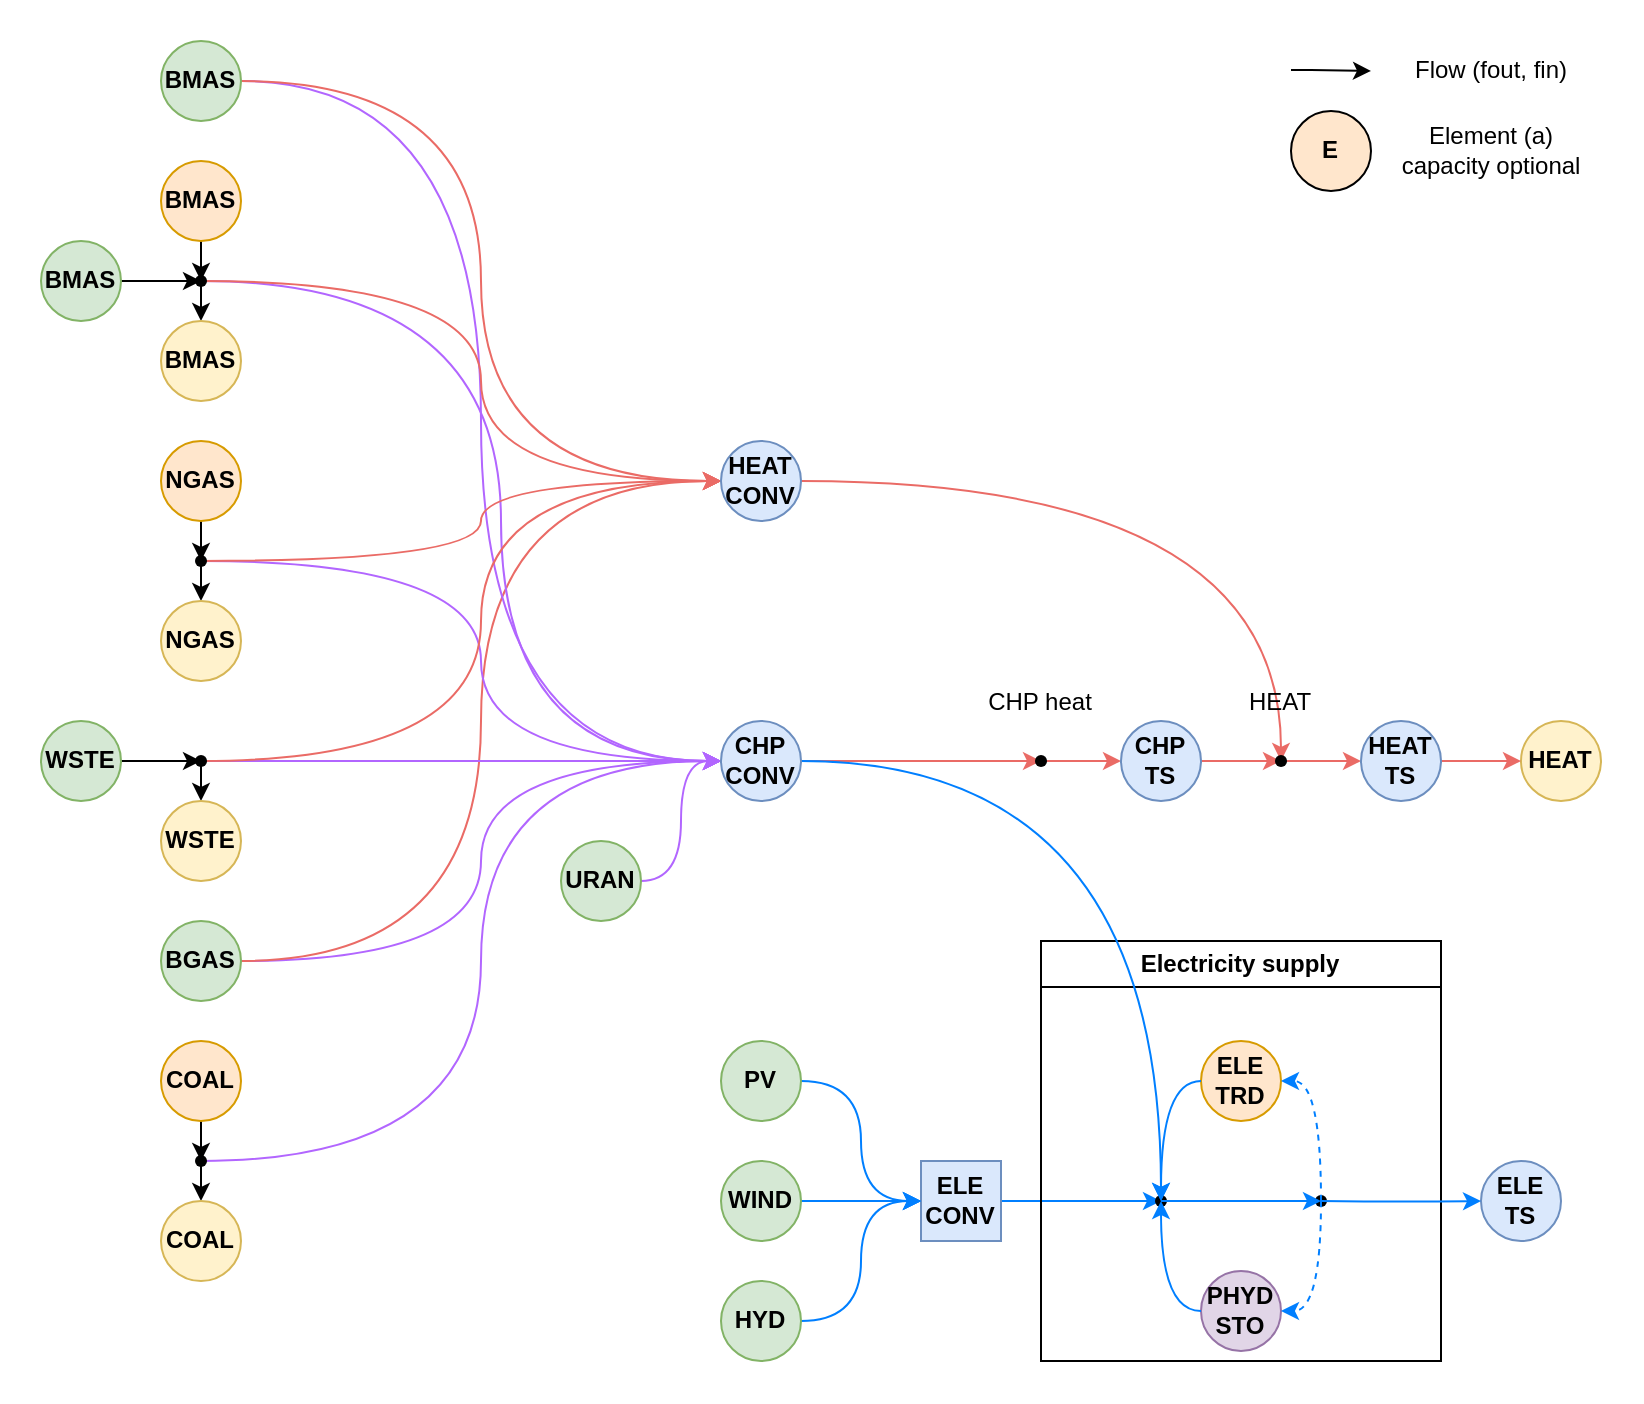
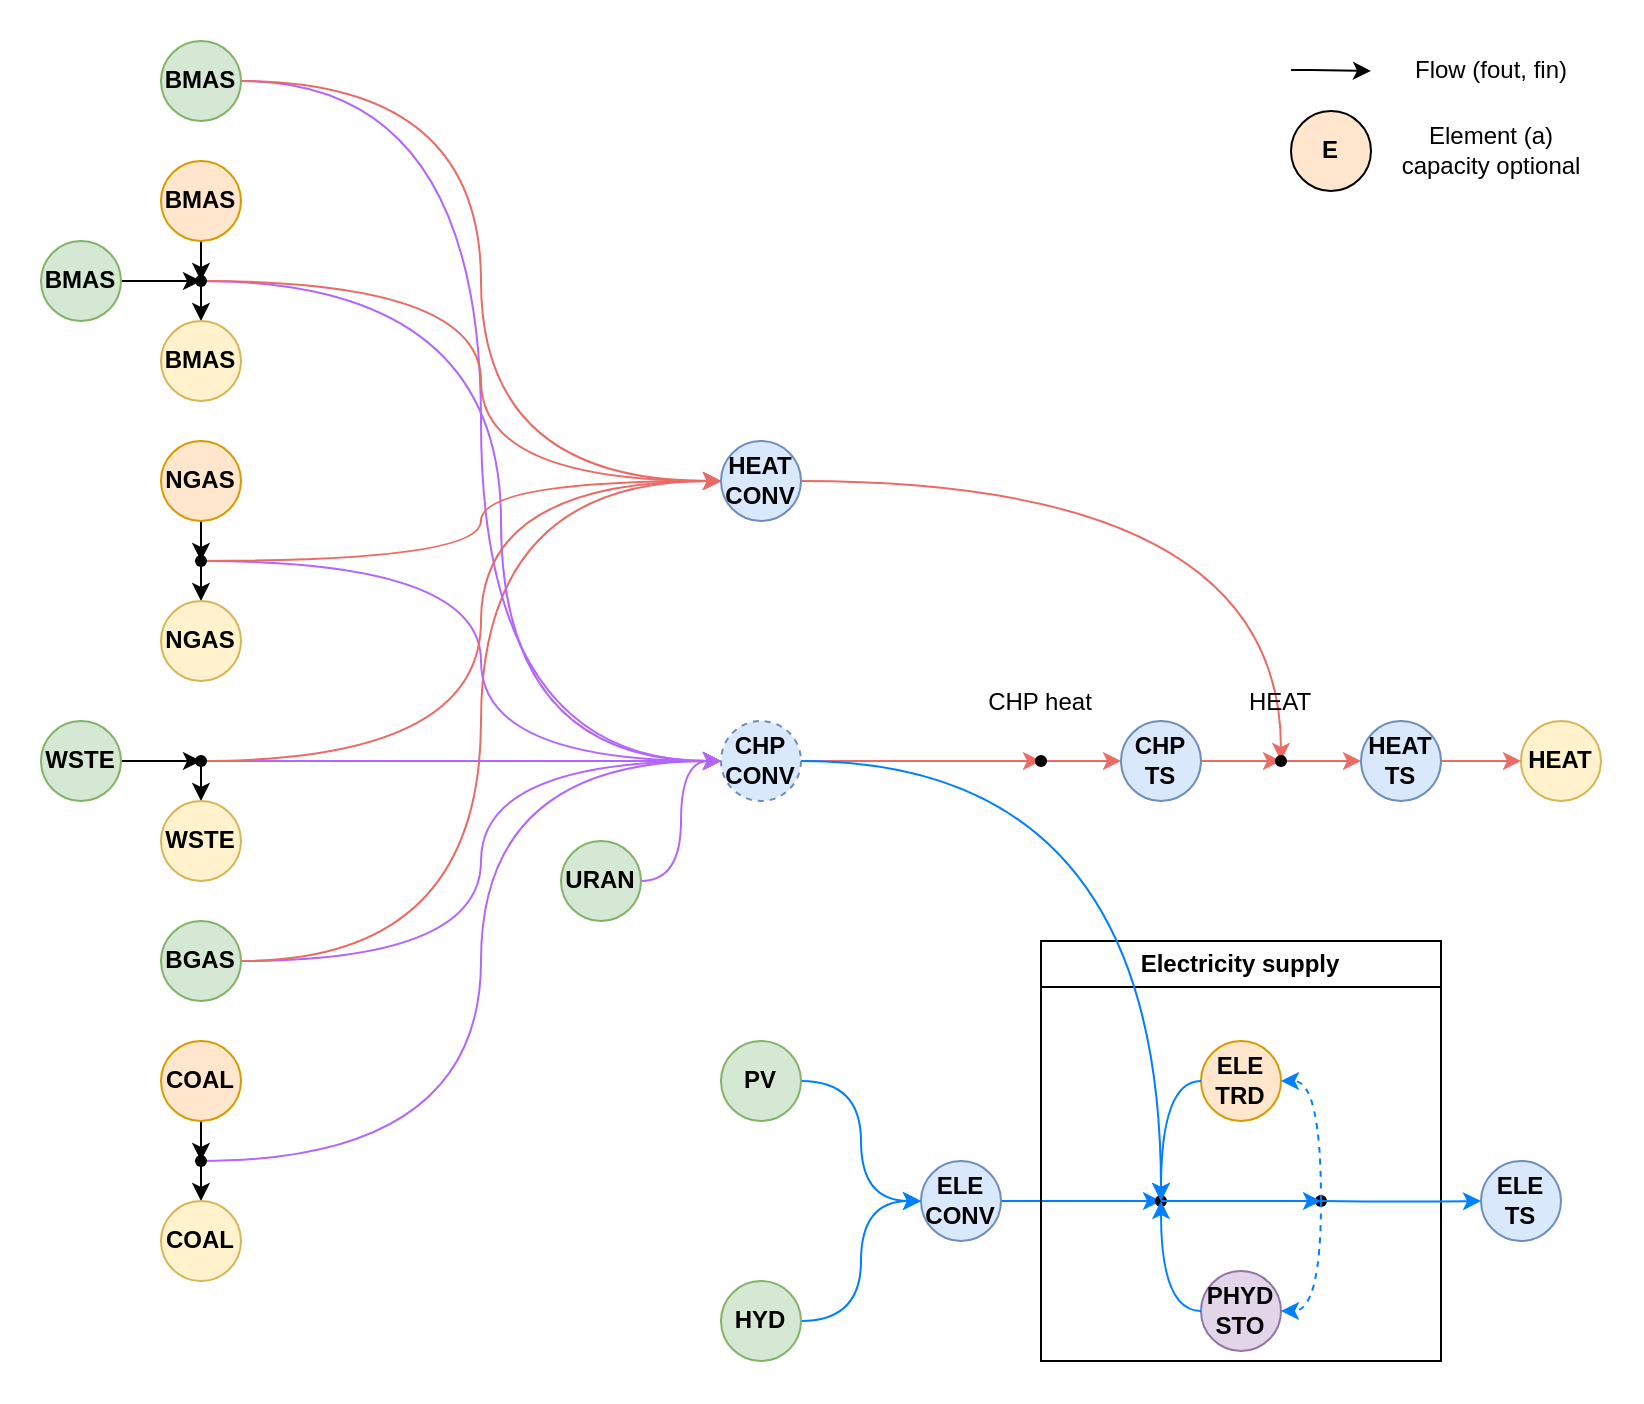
(761, 761) -> (761, 761)
(761, 1201) -> none
(846, 1201) -> none
(961, 1201) -> (961, 1201)
